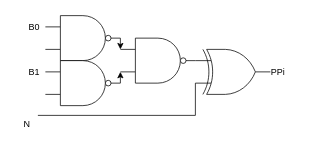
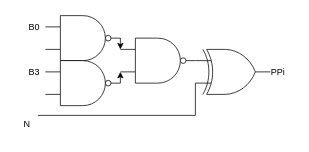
(35, 72) -> (35, 72)
